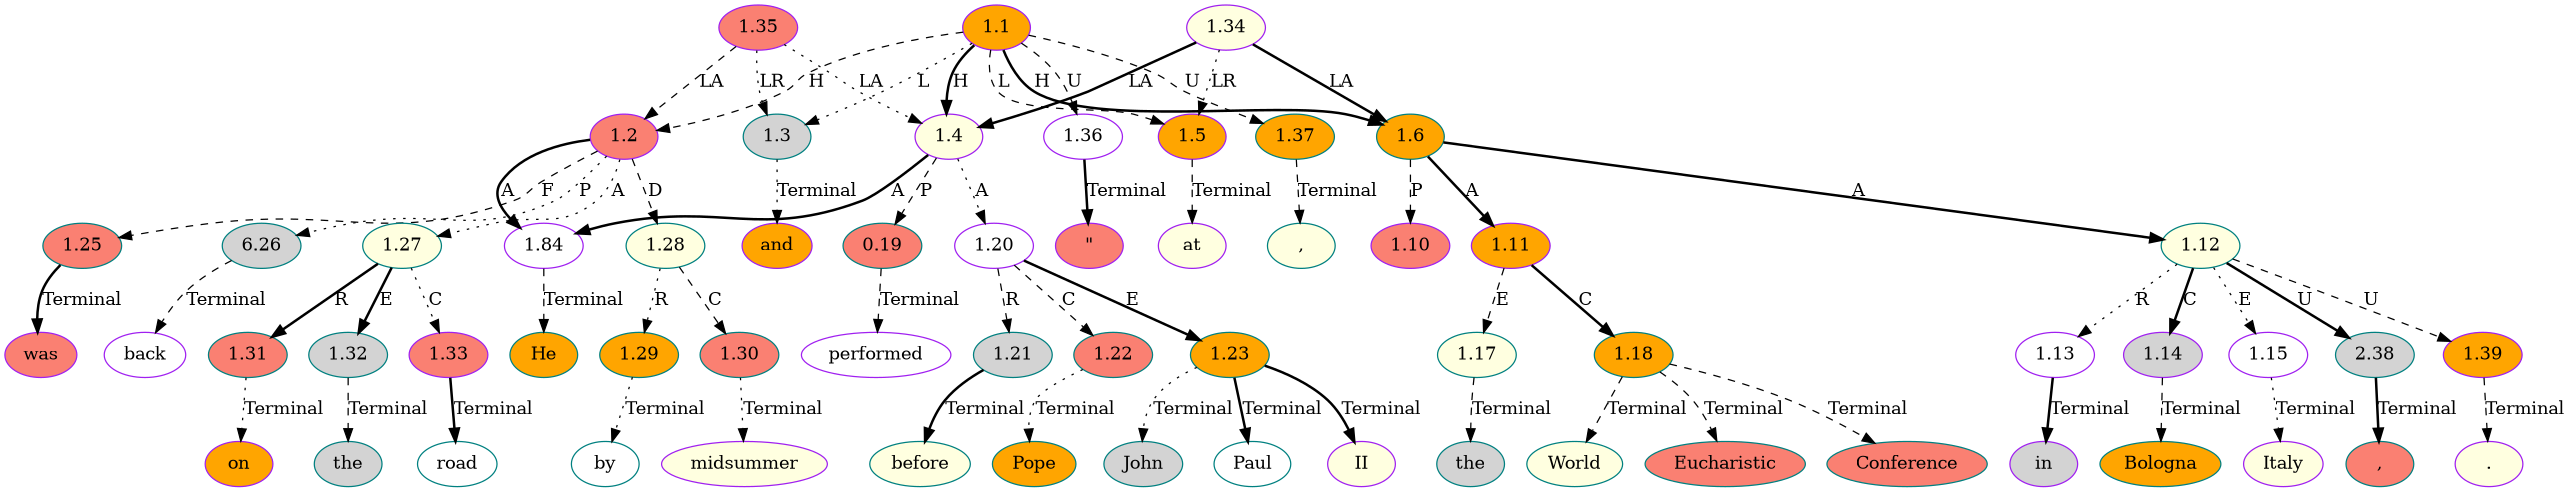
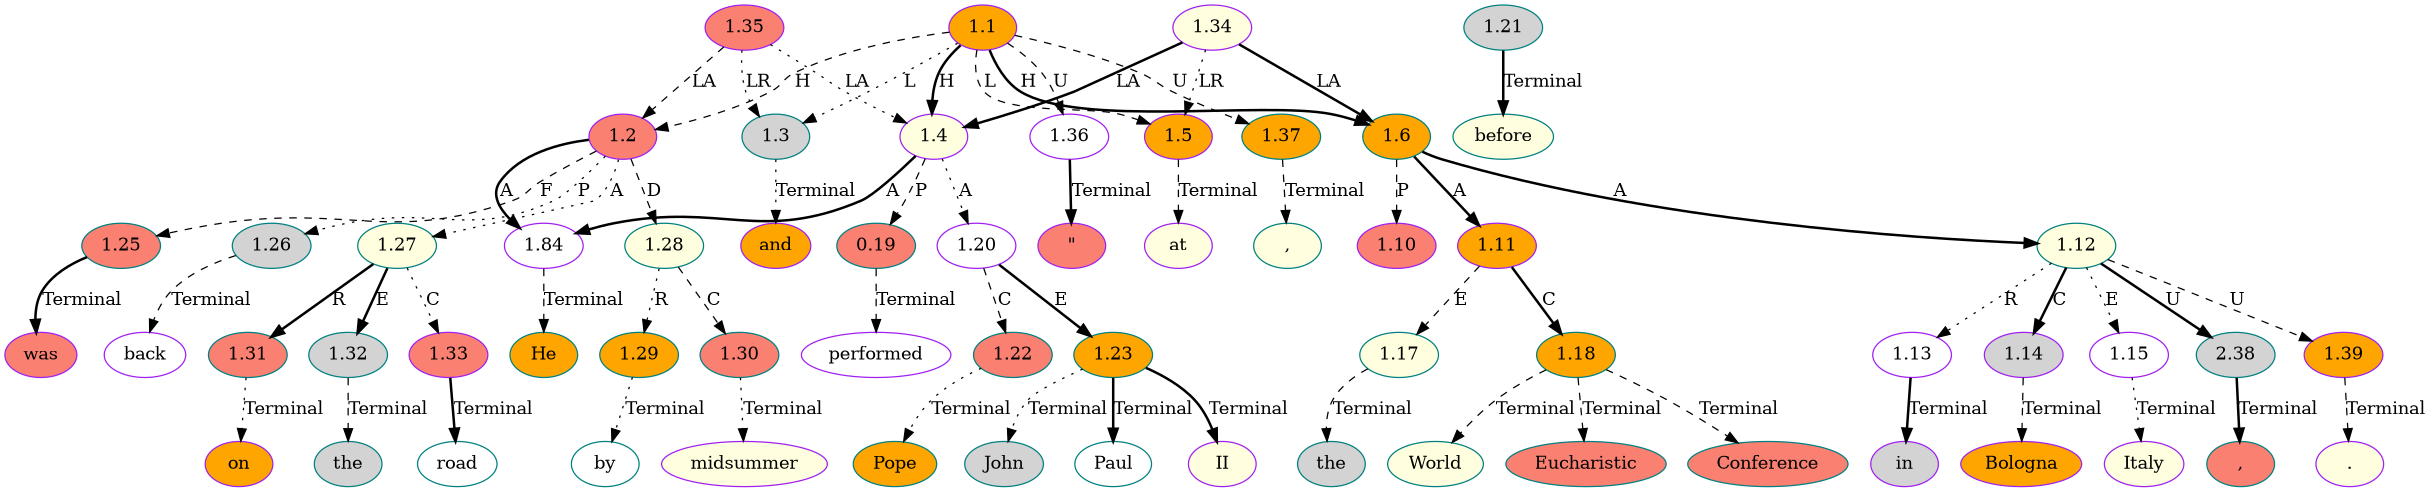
(262, 246) -> (272, 246)
(1002, 294) -> none
(2160, 464) -> (2021, 464)
